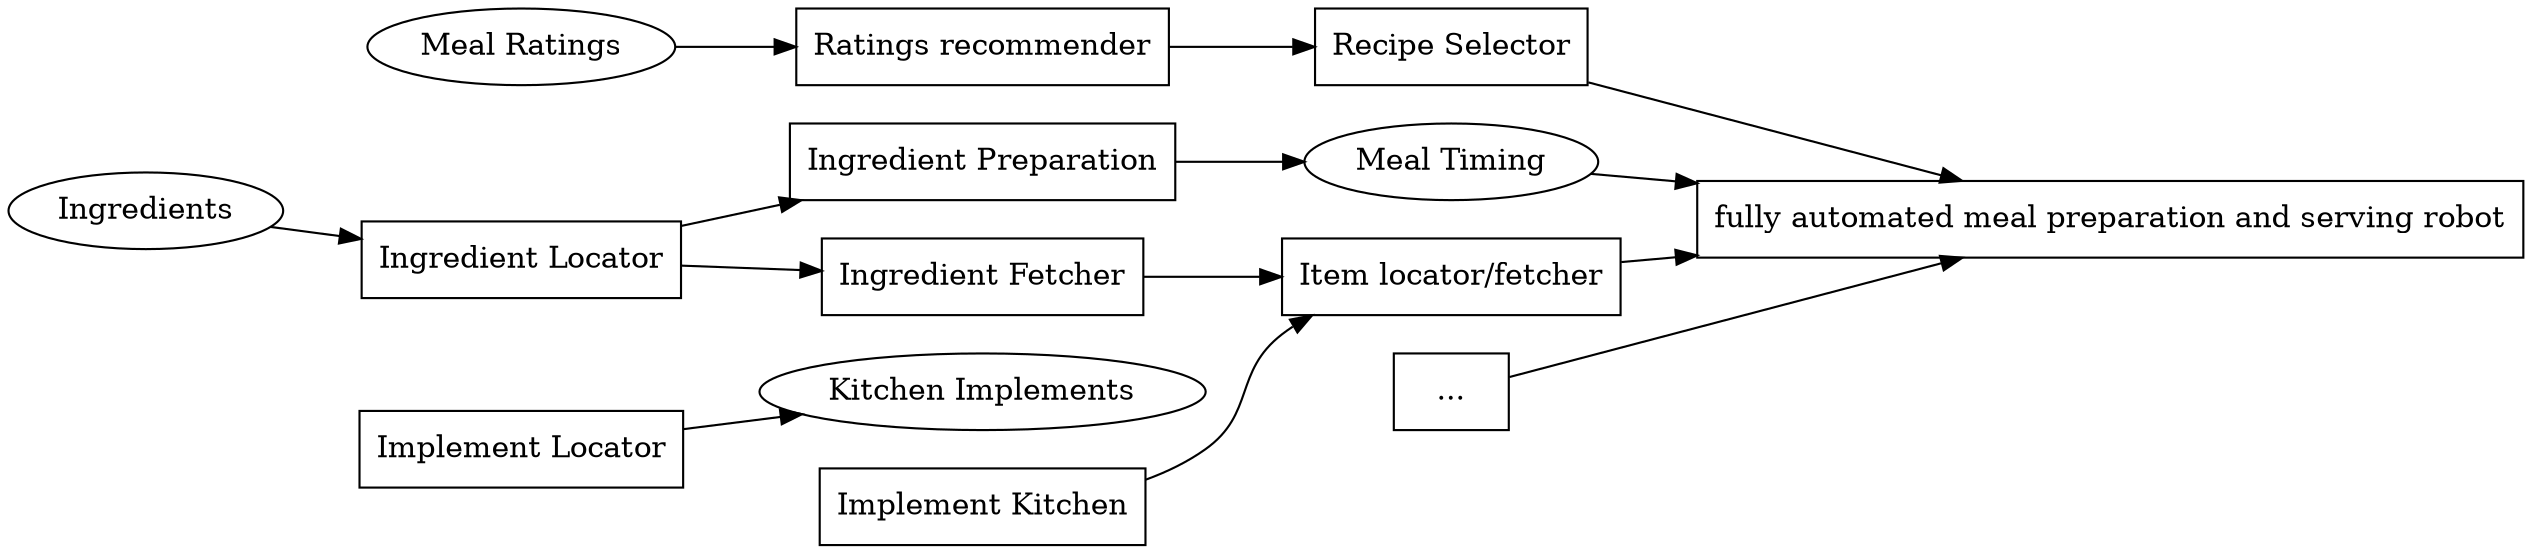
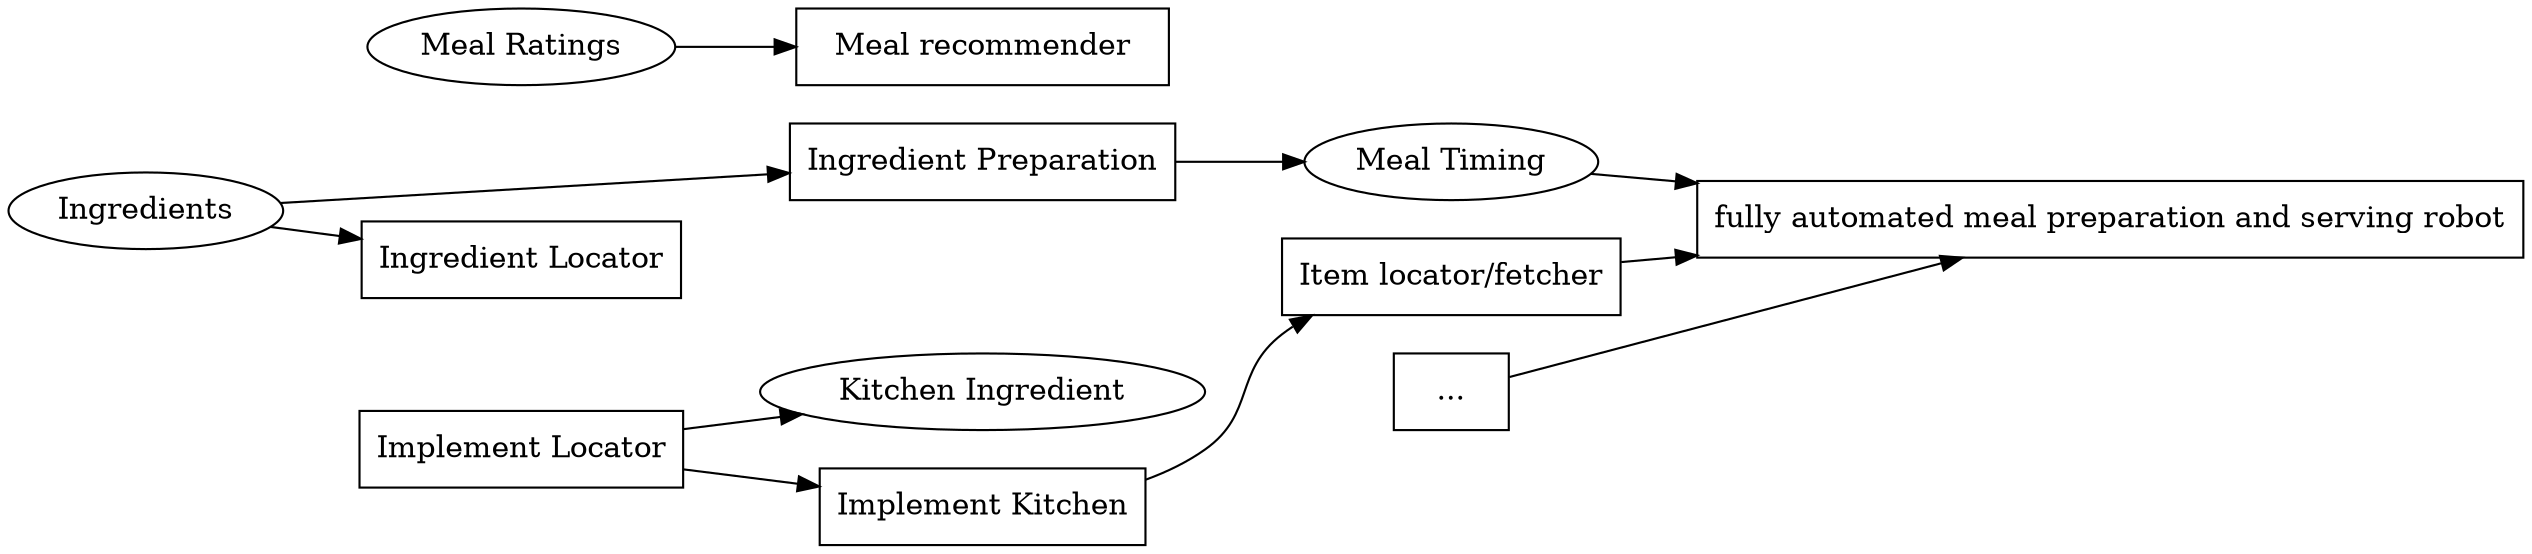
(983, 47) -> (983, 47)
(1451, 47) -> none
(731, 215) -> (524, 189)
(983, 277) -> none
(983, 392) -> (983, 392)
none -> (740, 477)
